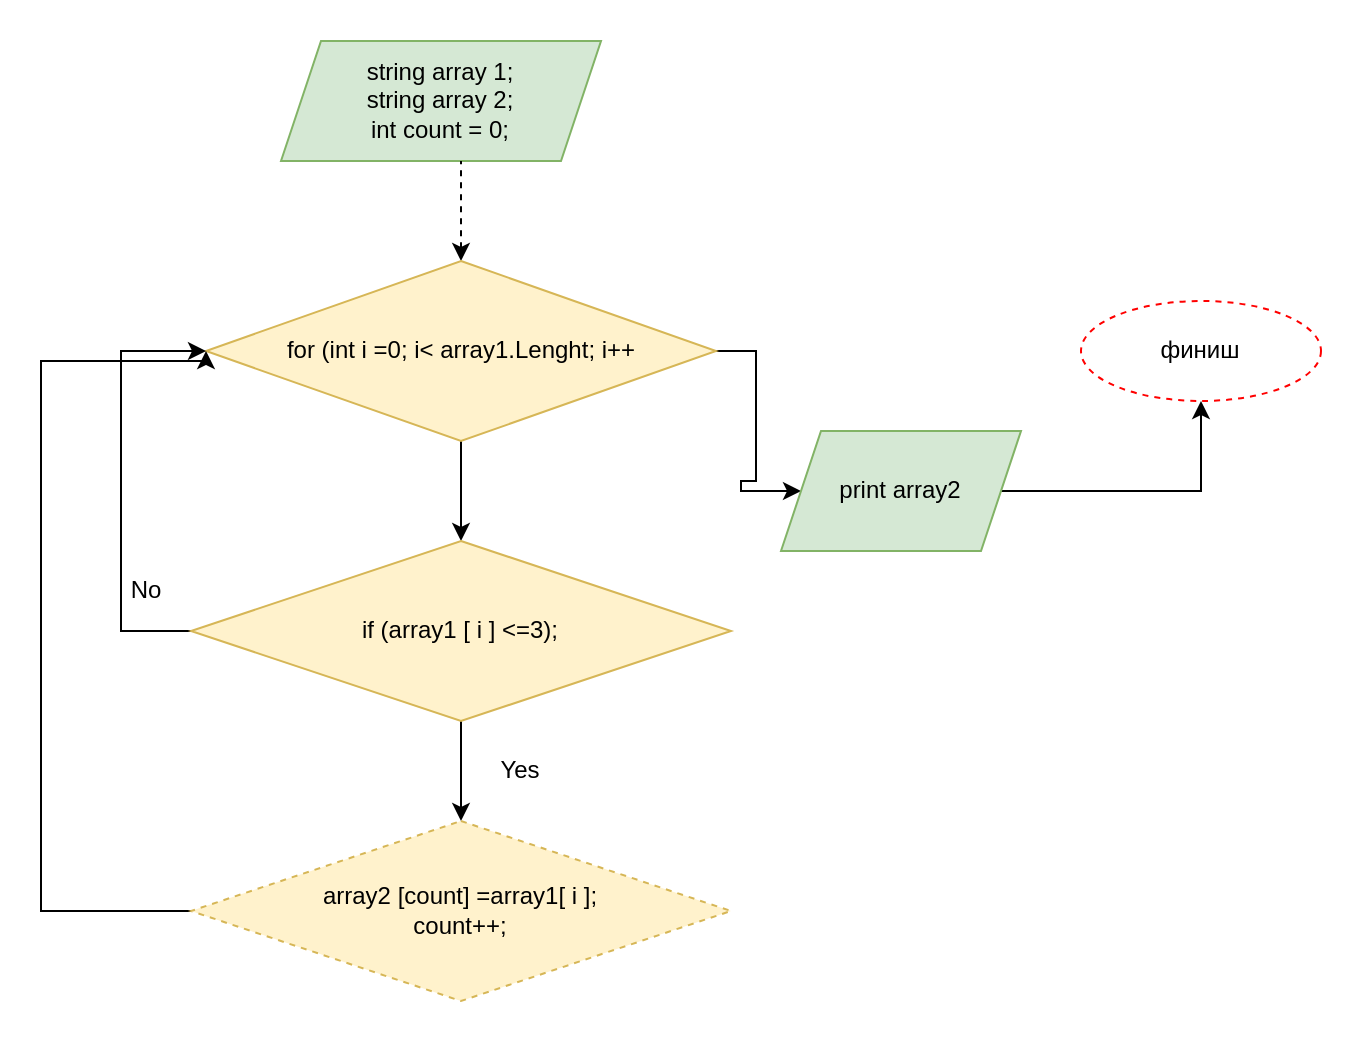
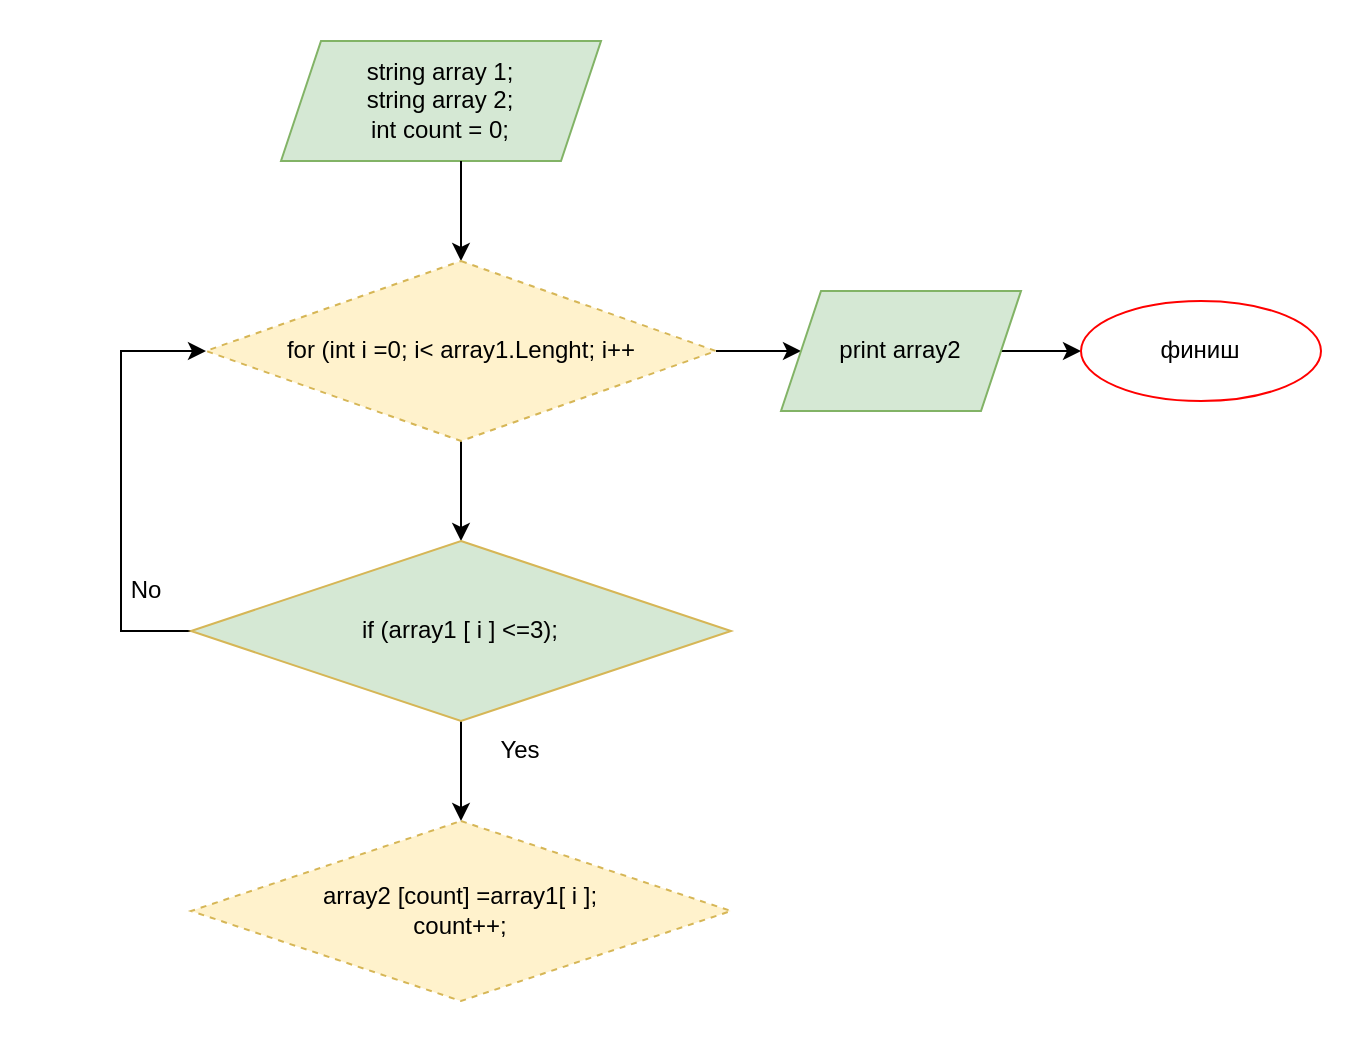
(461, 203) -> (461, 203)
(461, 351) -> (461, 351)
(1201, 351) -> (1201, 351)
(901, 491) -> (901, 351)
(41, 627) -> none
(461, 631) -> (461, 631)
(521, 771) -> (521, 751)
